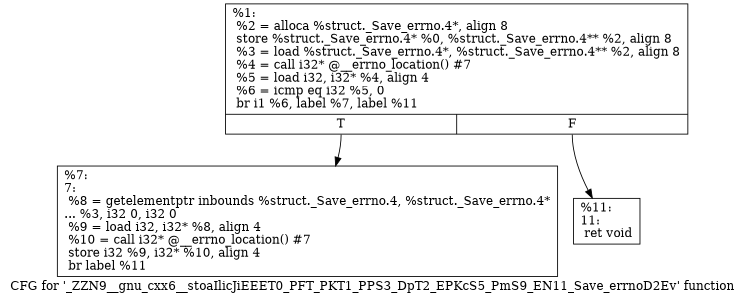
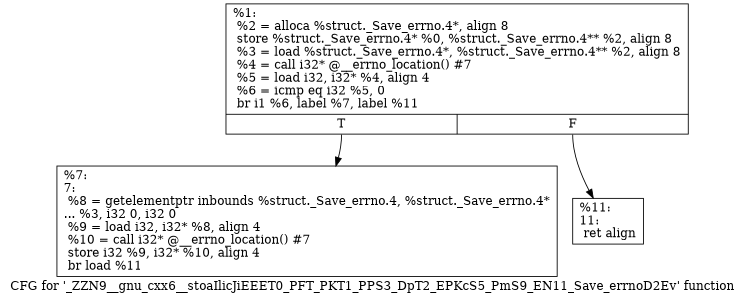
(607, 234) -> (608, 234)
(106, 266) -> (103, 266)
